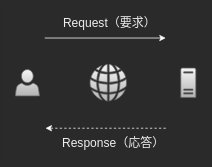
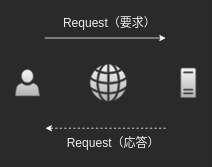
(113, 143) -> (113, 143)
